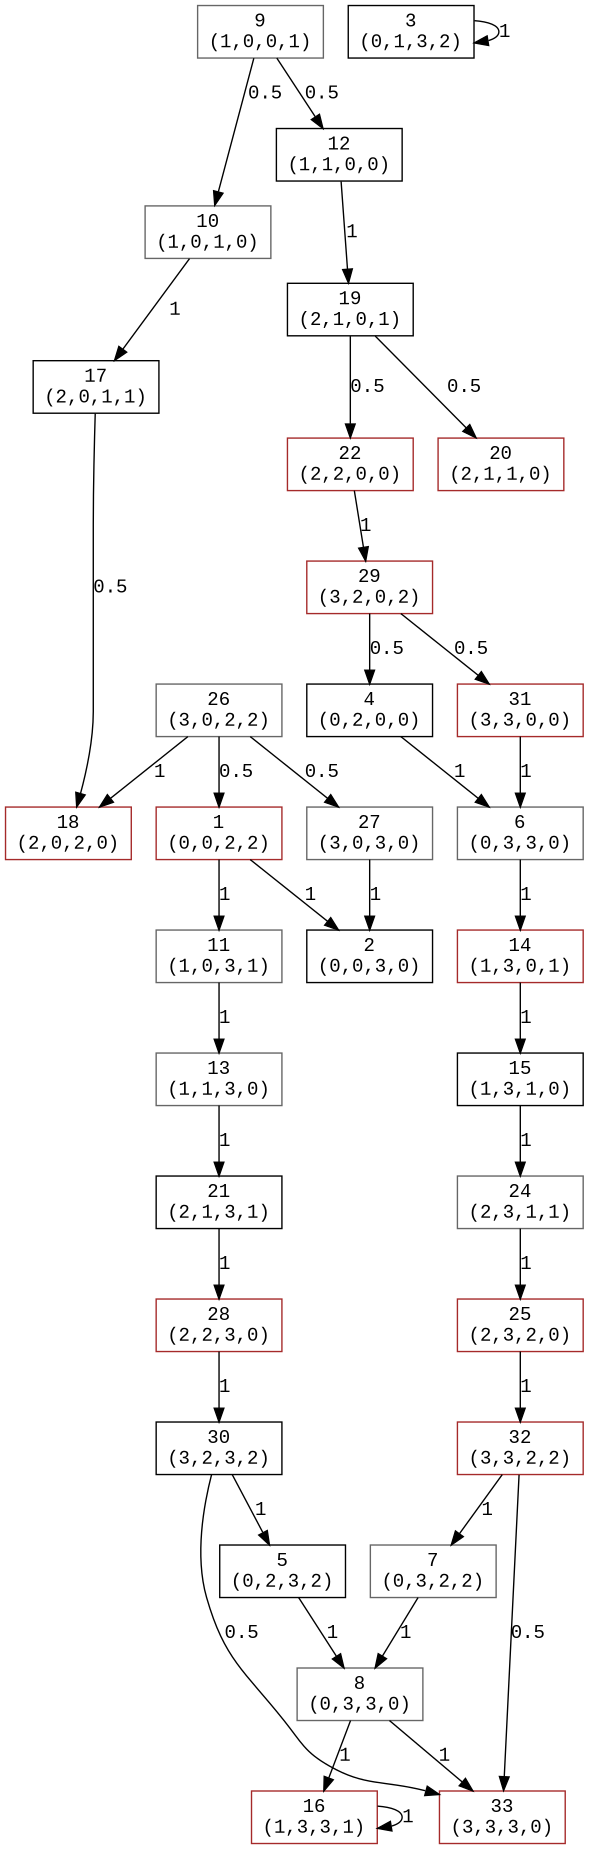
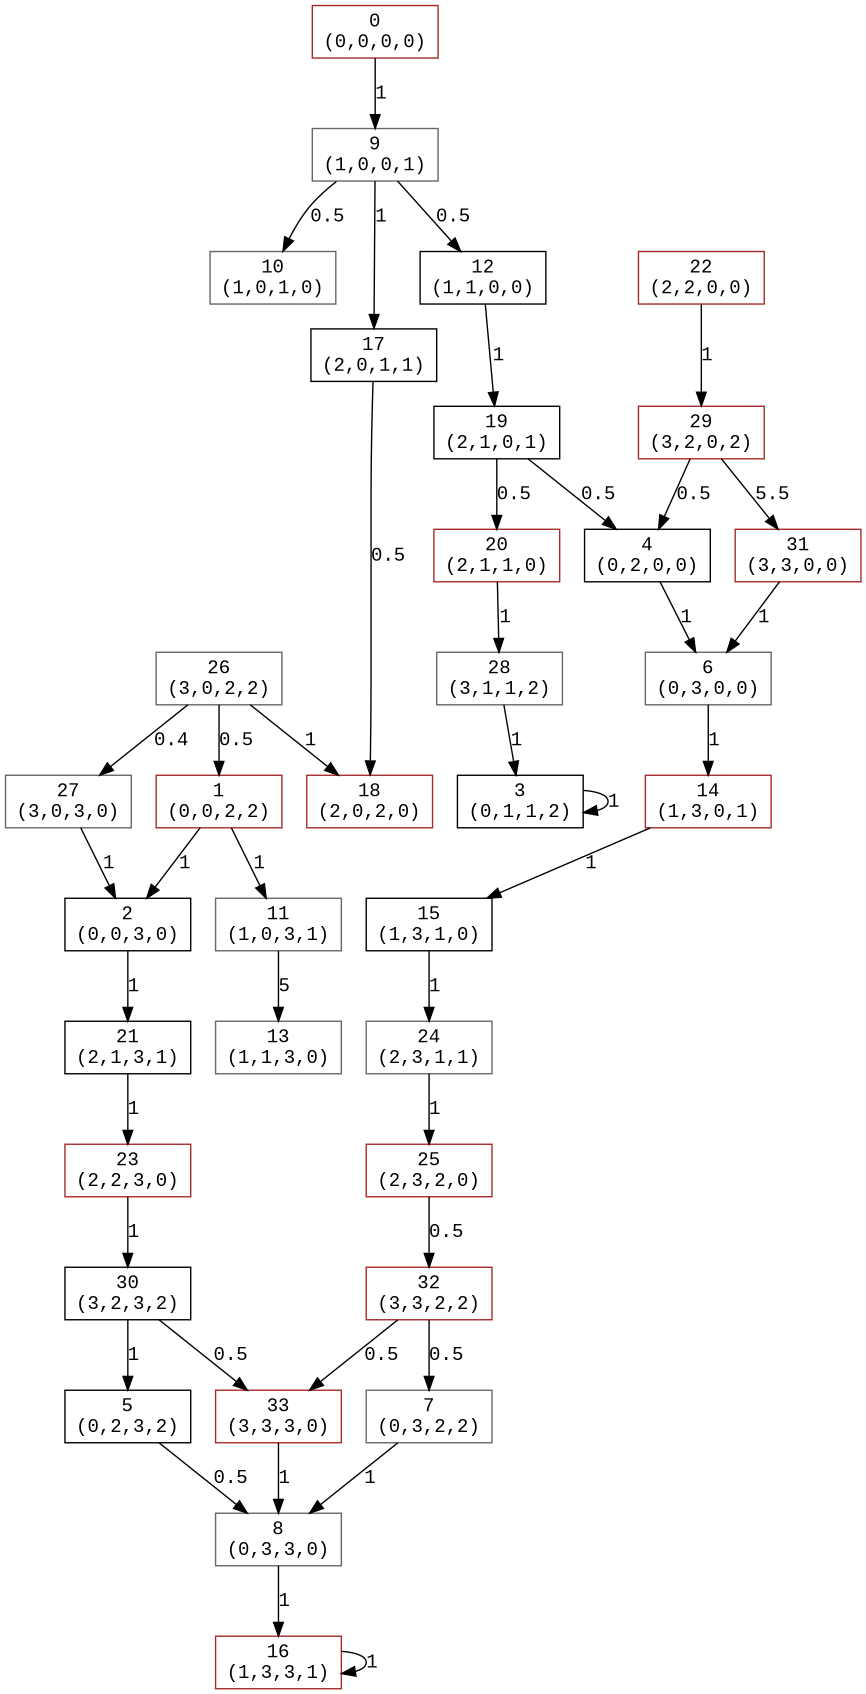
none -> (375, 32)
(411, 32) -> (520, 802)
(156, 304) -> (375, 248)
(350, 380) -> (567, 490)
(471, 649) -> (773, 494)
none -> (500, 679)
(322, 772) -> (171, 740)
(520, 833) -> (708, 679)
(225, 1018) -> (285, 986)
(219, 1134) -> (128, 979)
(219, 1325) -> (128, 1171)
(527, 1387) -> (446, 1232)
(488, 1510) -> (446, 1355)
(333, 1633) -> (231, 1478)
(426, 1751) -> (278, 1471)
